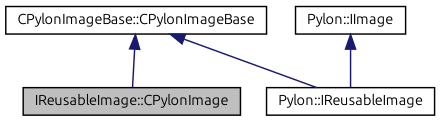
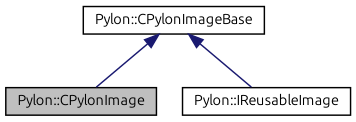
(136, 20) -> (174, 20)
(351, 20) -> none
(132, 101) -> (81, 101)
